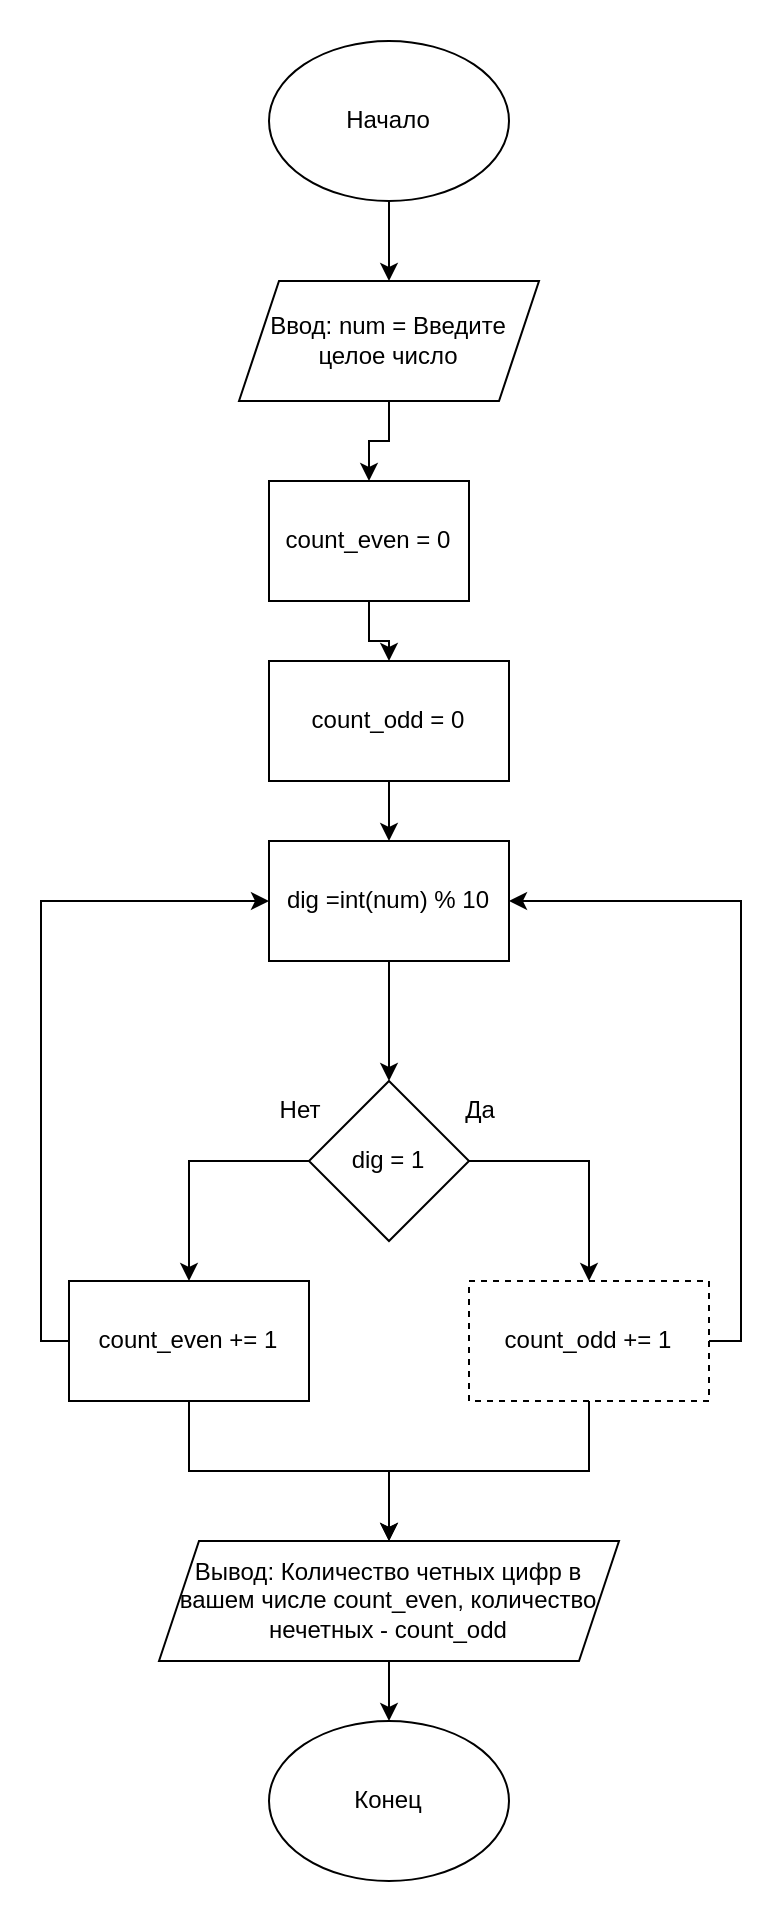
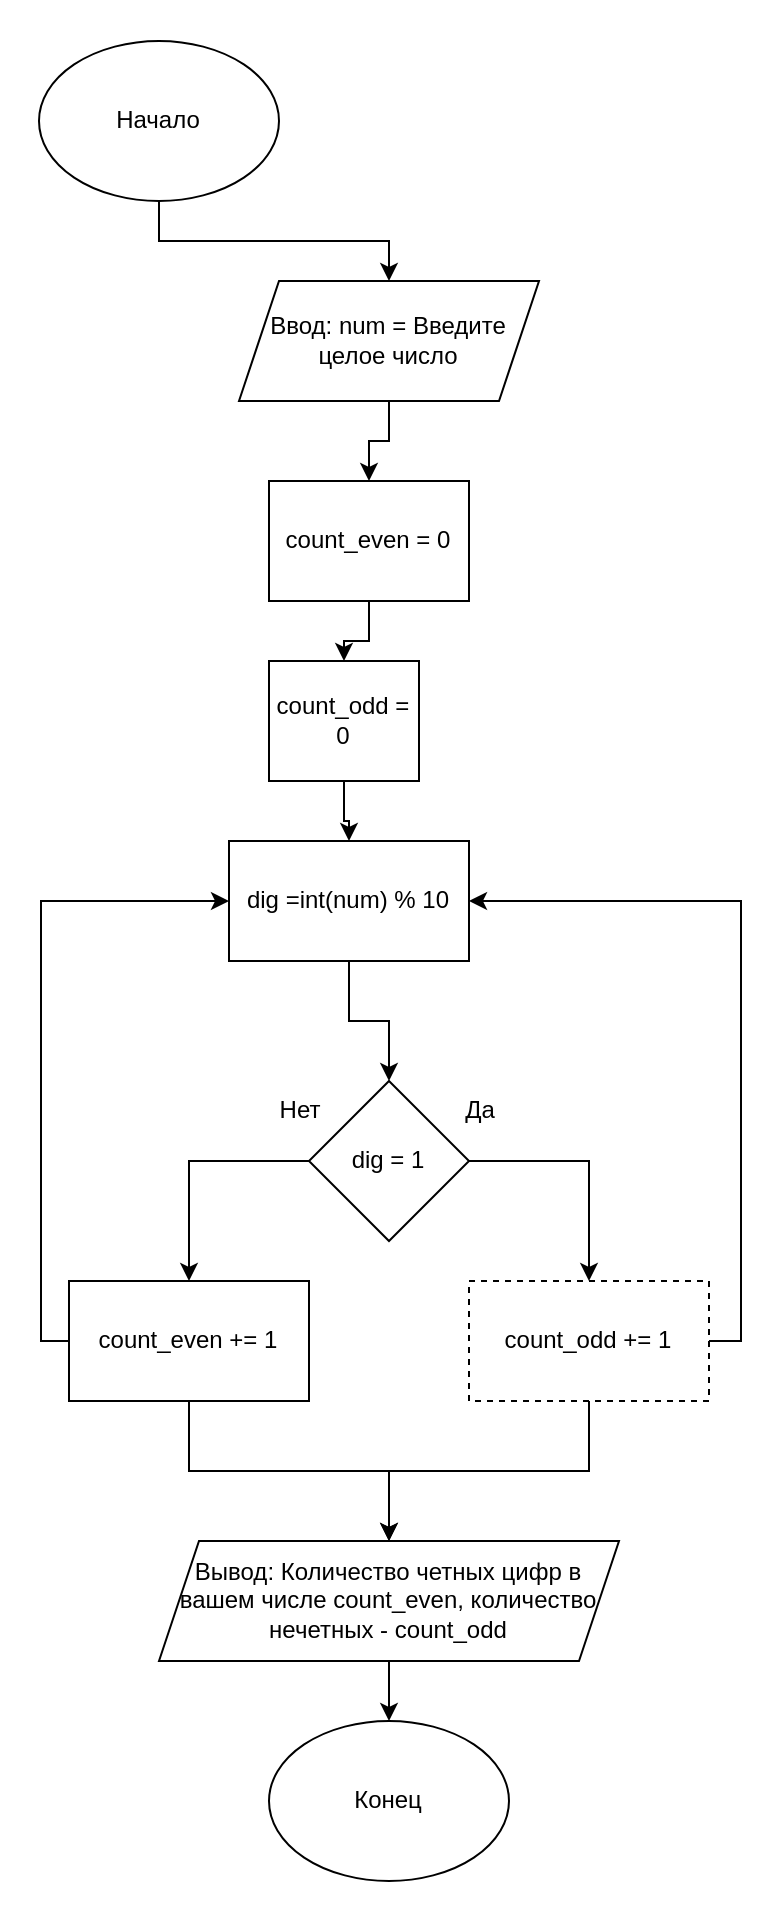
(389, 121) -> (159, 121)
(389, 721) -> (344, 721)
(389, 901) -> (349, 901)
